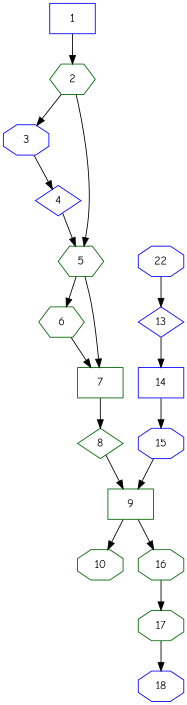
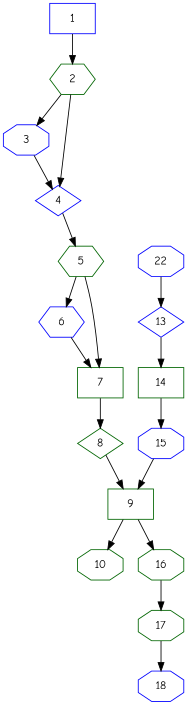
(88, 166) -> (66, 136)
(62, 322) -> (62, 322)
(161, 383) -> (161, 383)
